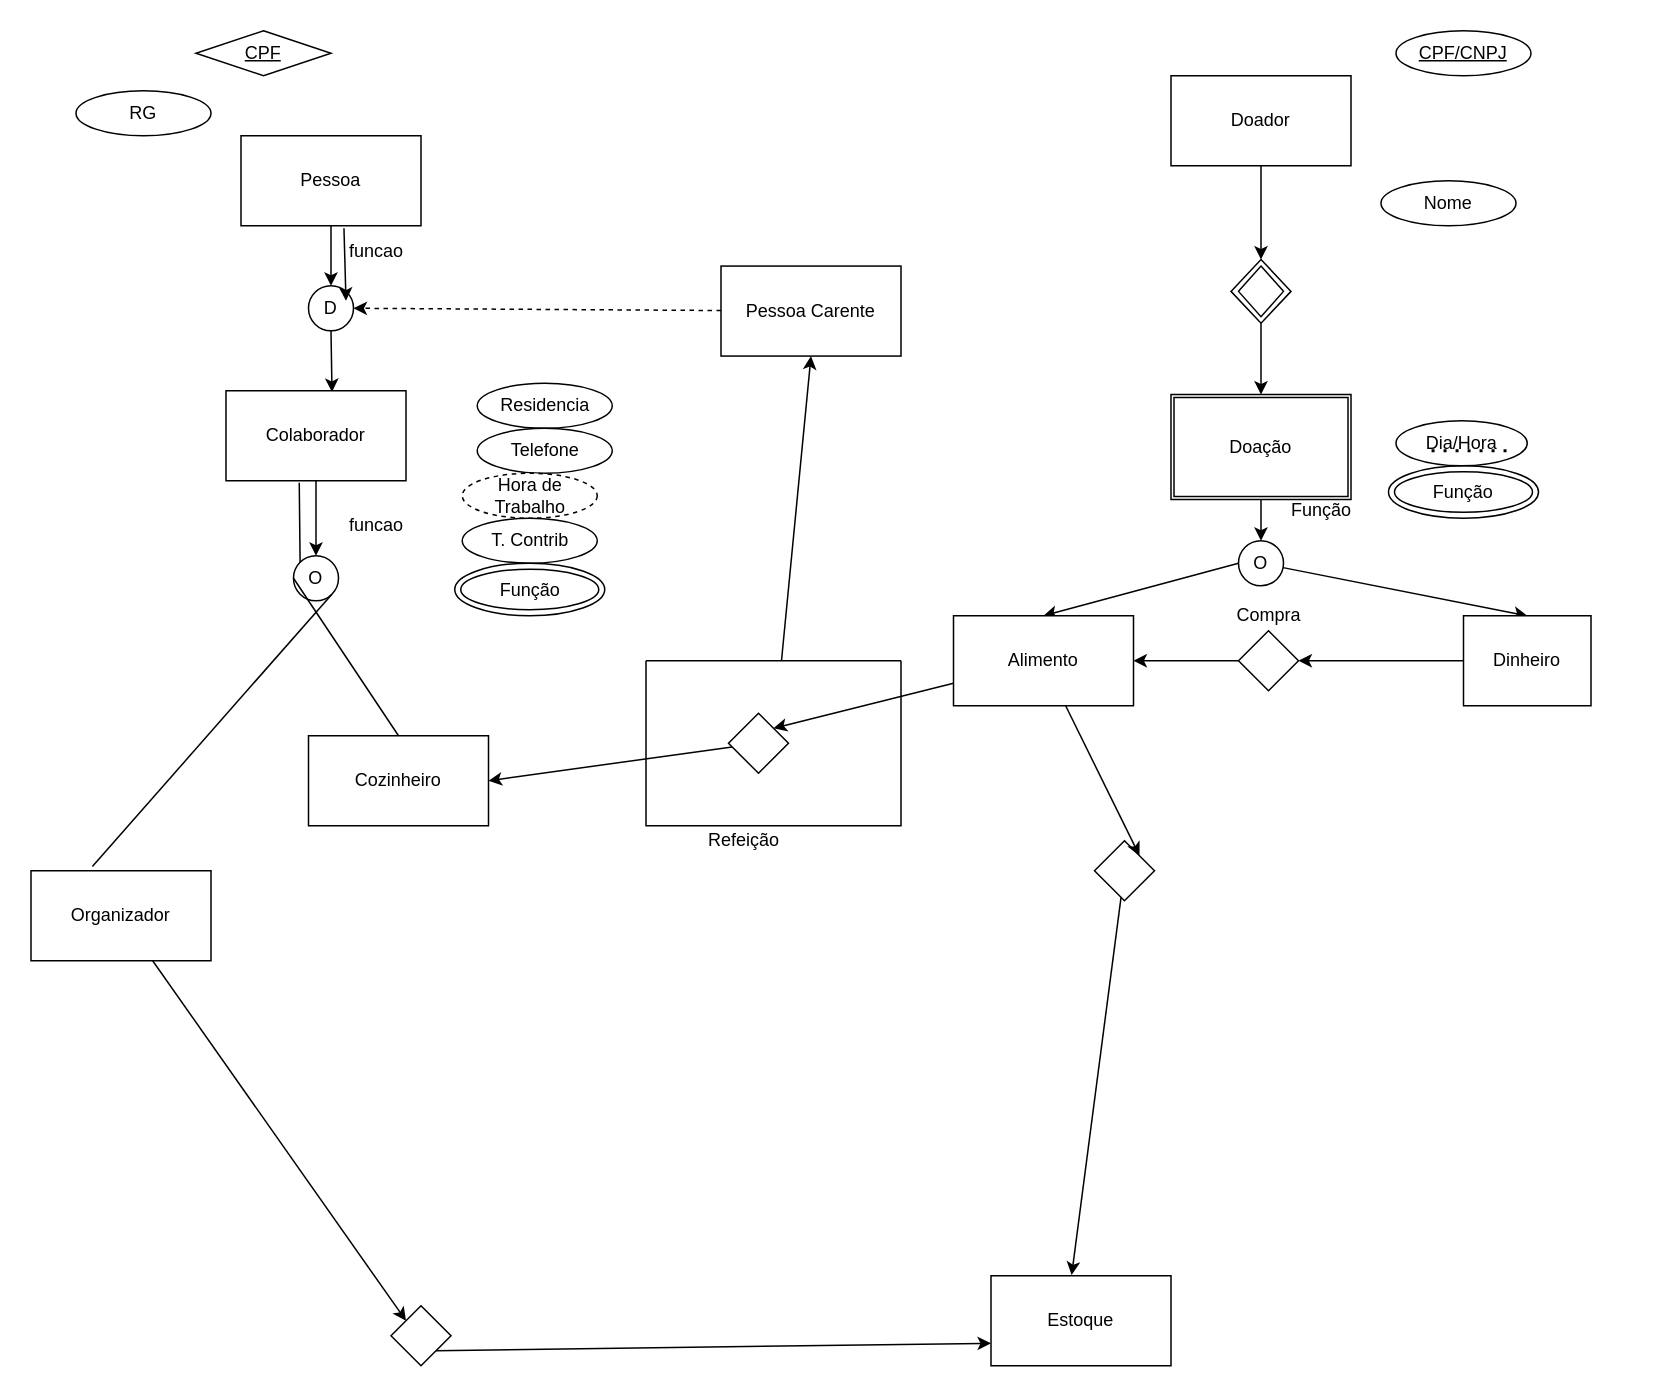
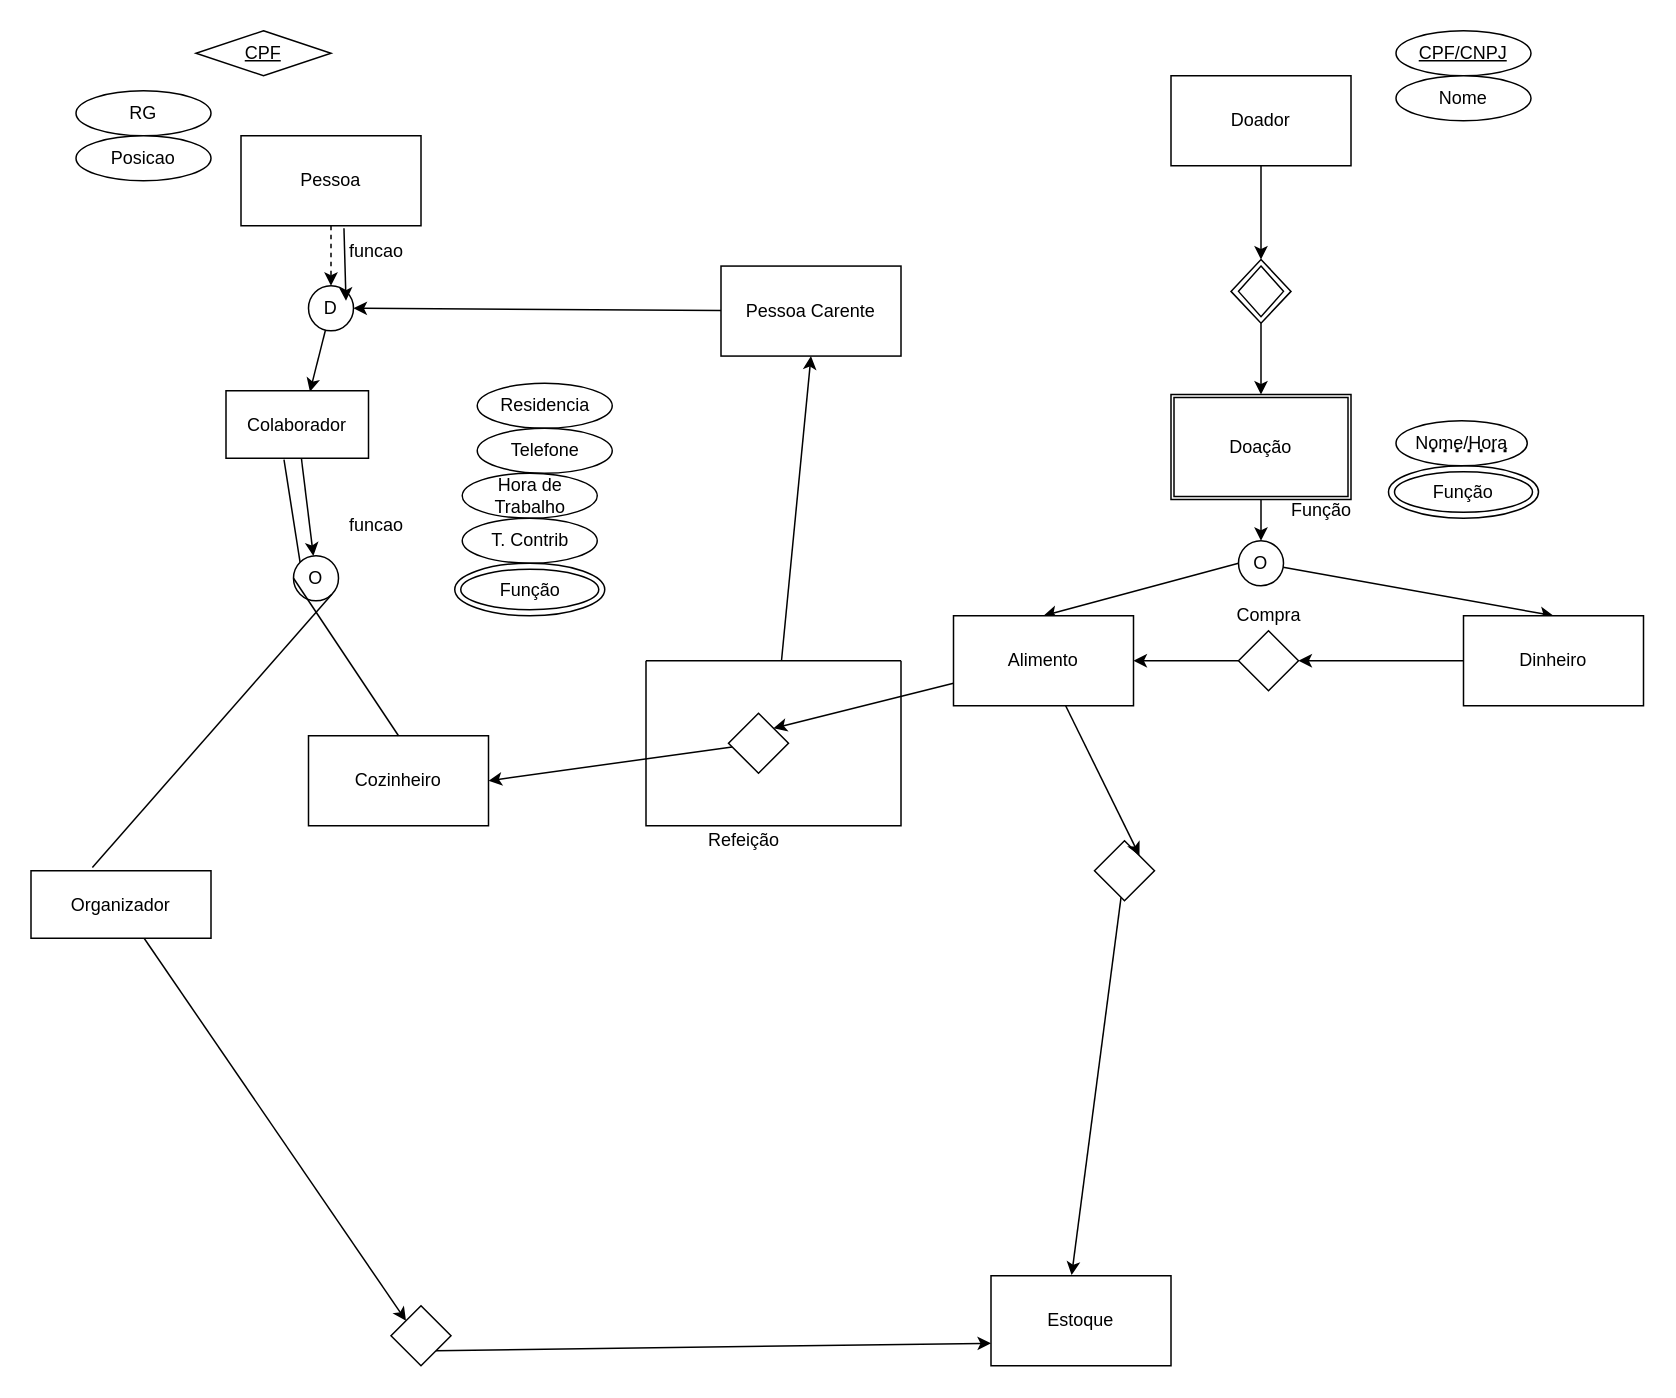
none -> (143, 158)
(1448, 203) -> (1463, 98)
(331, 250) -> (331, 250)
(540, 309) -> (540, 309)
(316, 436) -> (297, 425)
(1462, 443) -> (1462, 443)
(530, 496) -> (530, 496)
(1527, 661) -> (1553, 661)
(121, 916) -> (121, 905)
